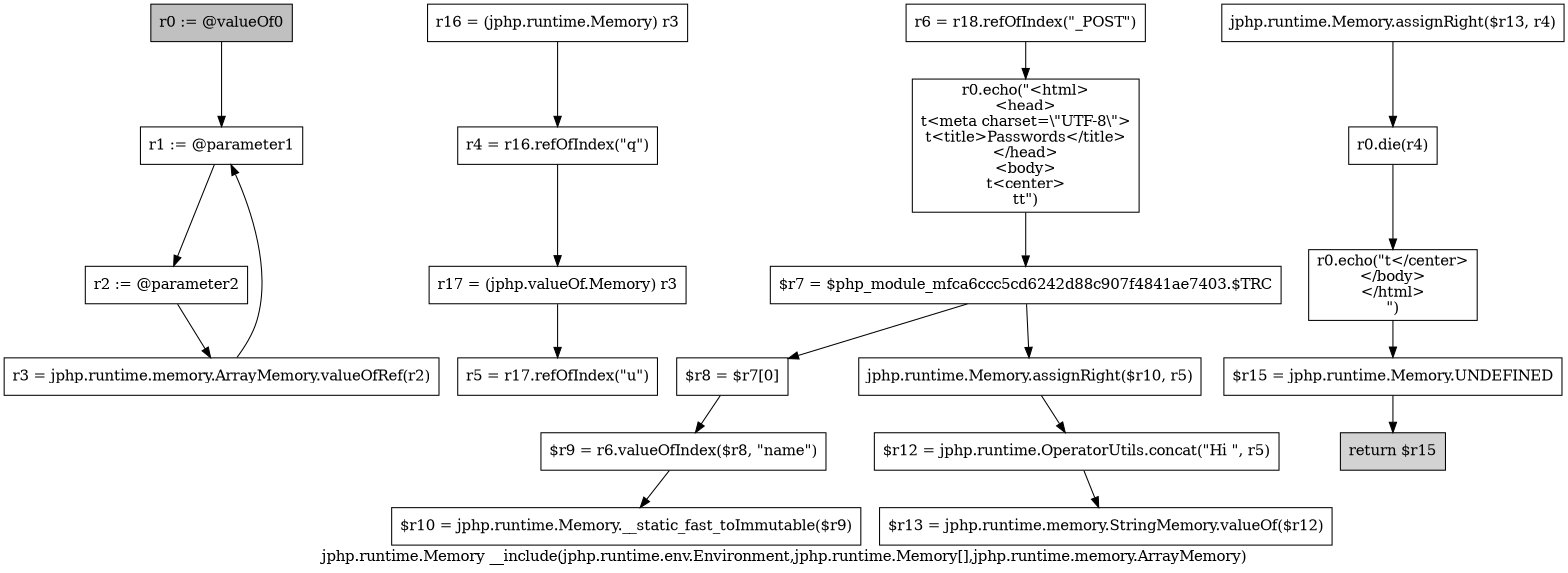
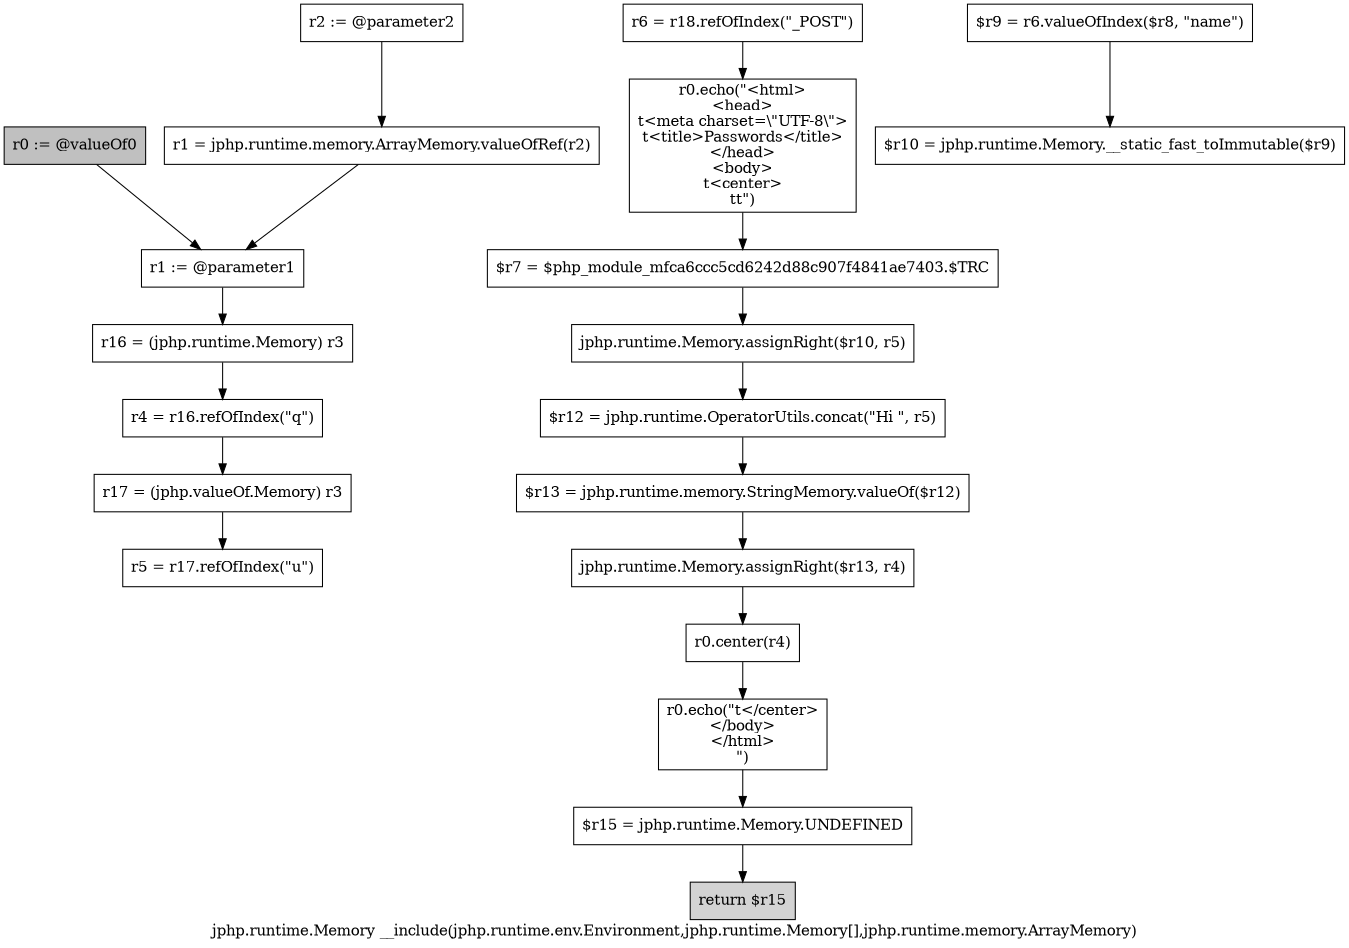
(1393, 146) -> (743, 643)
(196, 210) -> (223, 301)
(222, 377) -> (382, 146)
(732, 377) -> none
none -> (743, 525)
